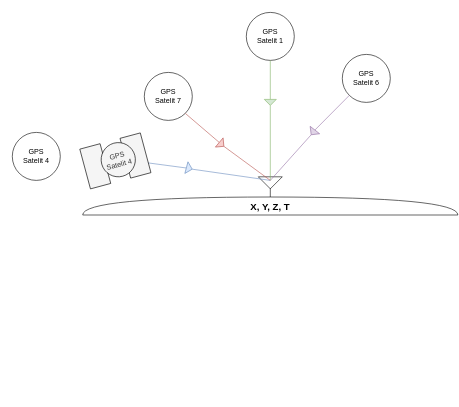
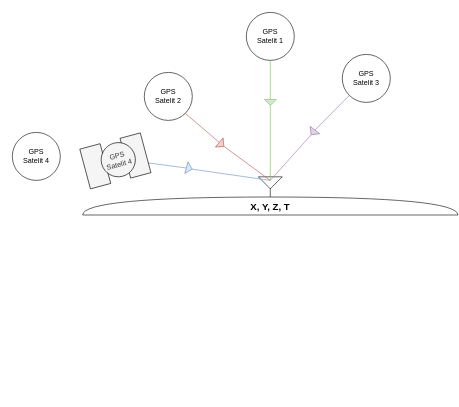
(366, 78) -> (366, 78)
(168, 96) -> (168, 96)
